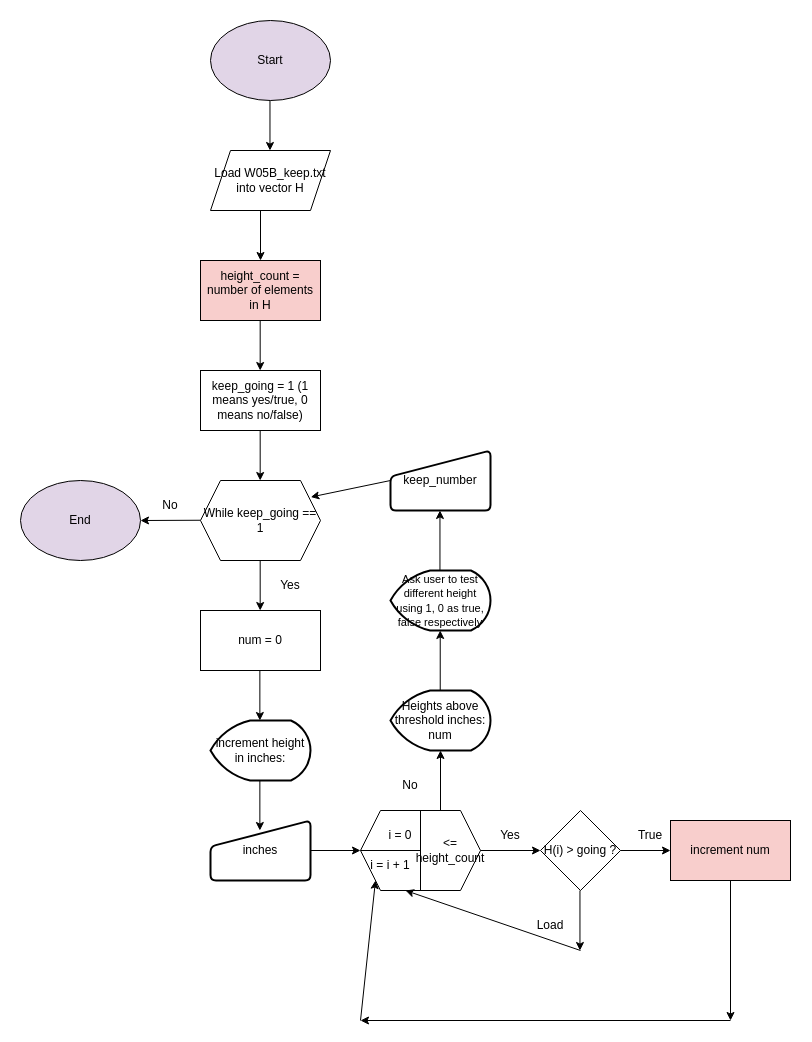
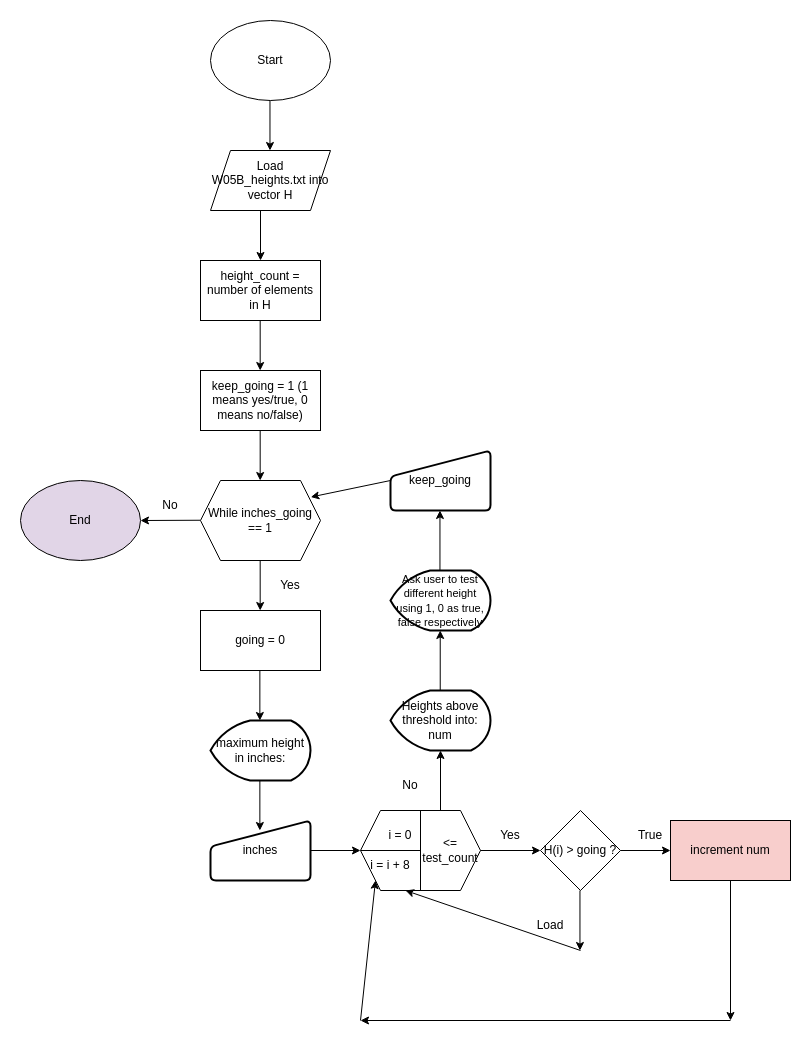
(271, 61) -> (271, 61)
(271, 181) -> (271, 181)
(261, 291) -> (261, 291)
(441, 481) -> (441, 481)
(261, 521) -> (261, 521)
(261, 641) -> (261, 641)
(441, 721) -> (441, 721)
(261, 751) -> (261, 751)
(451, 851) -> (451, 851)
(391, 866) -> (391, 866)
